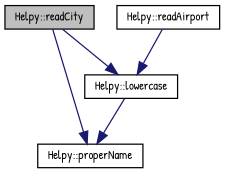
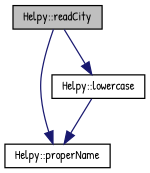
(168, 17) -> none
